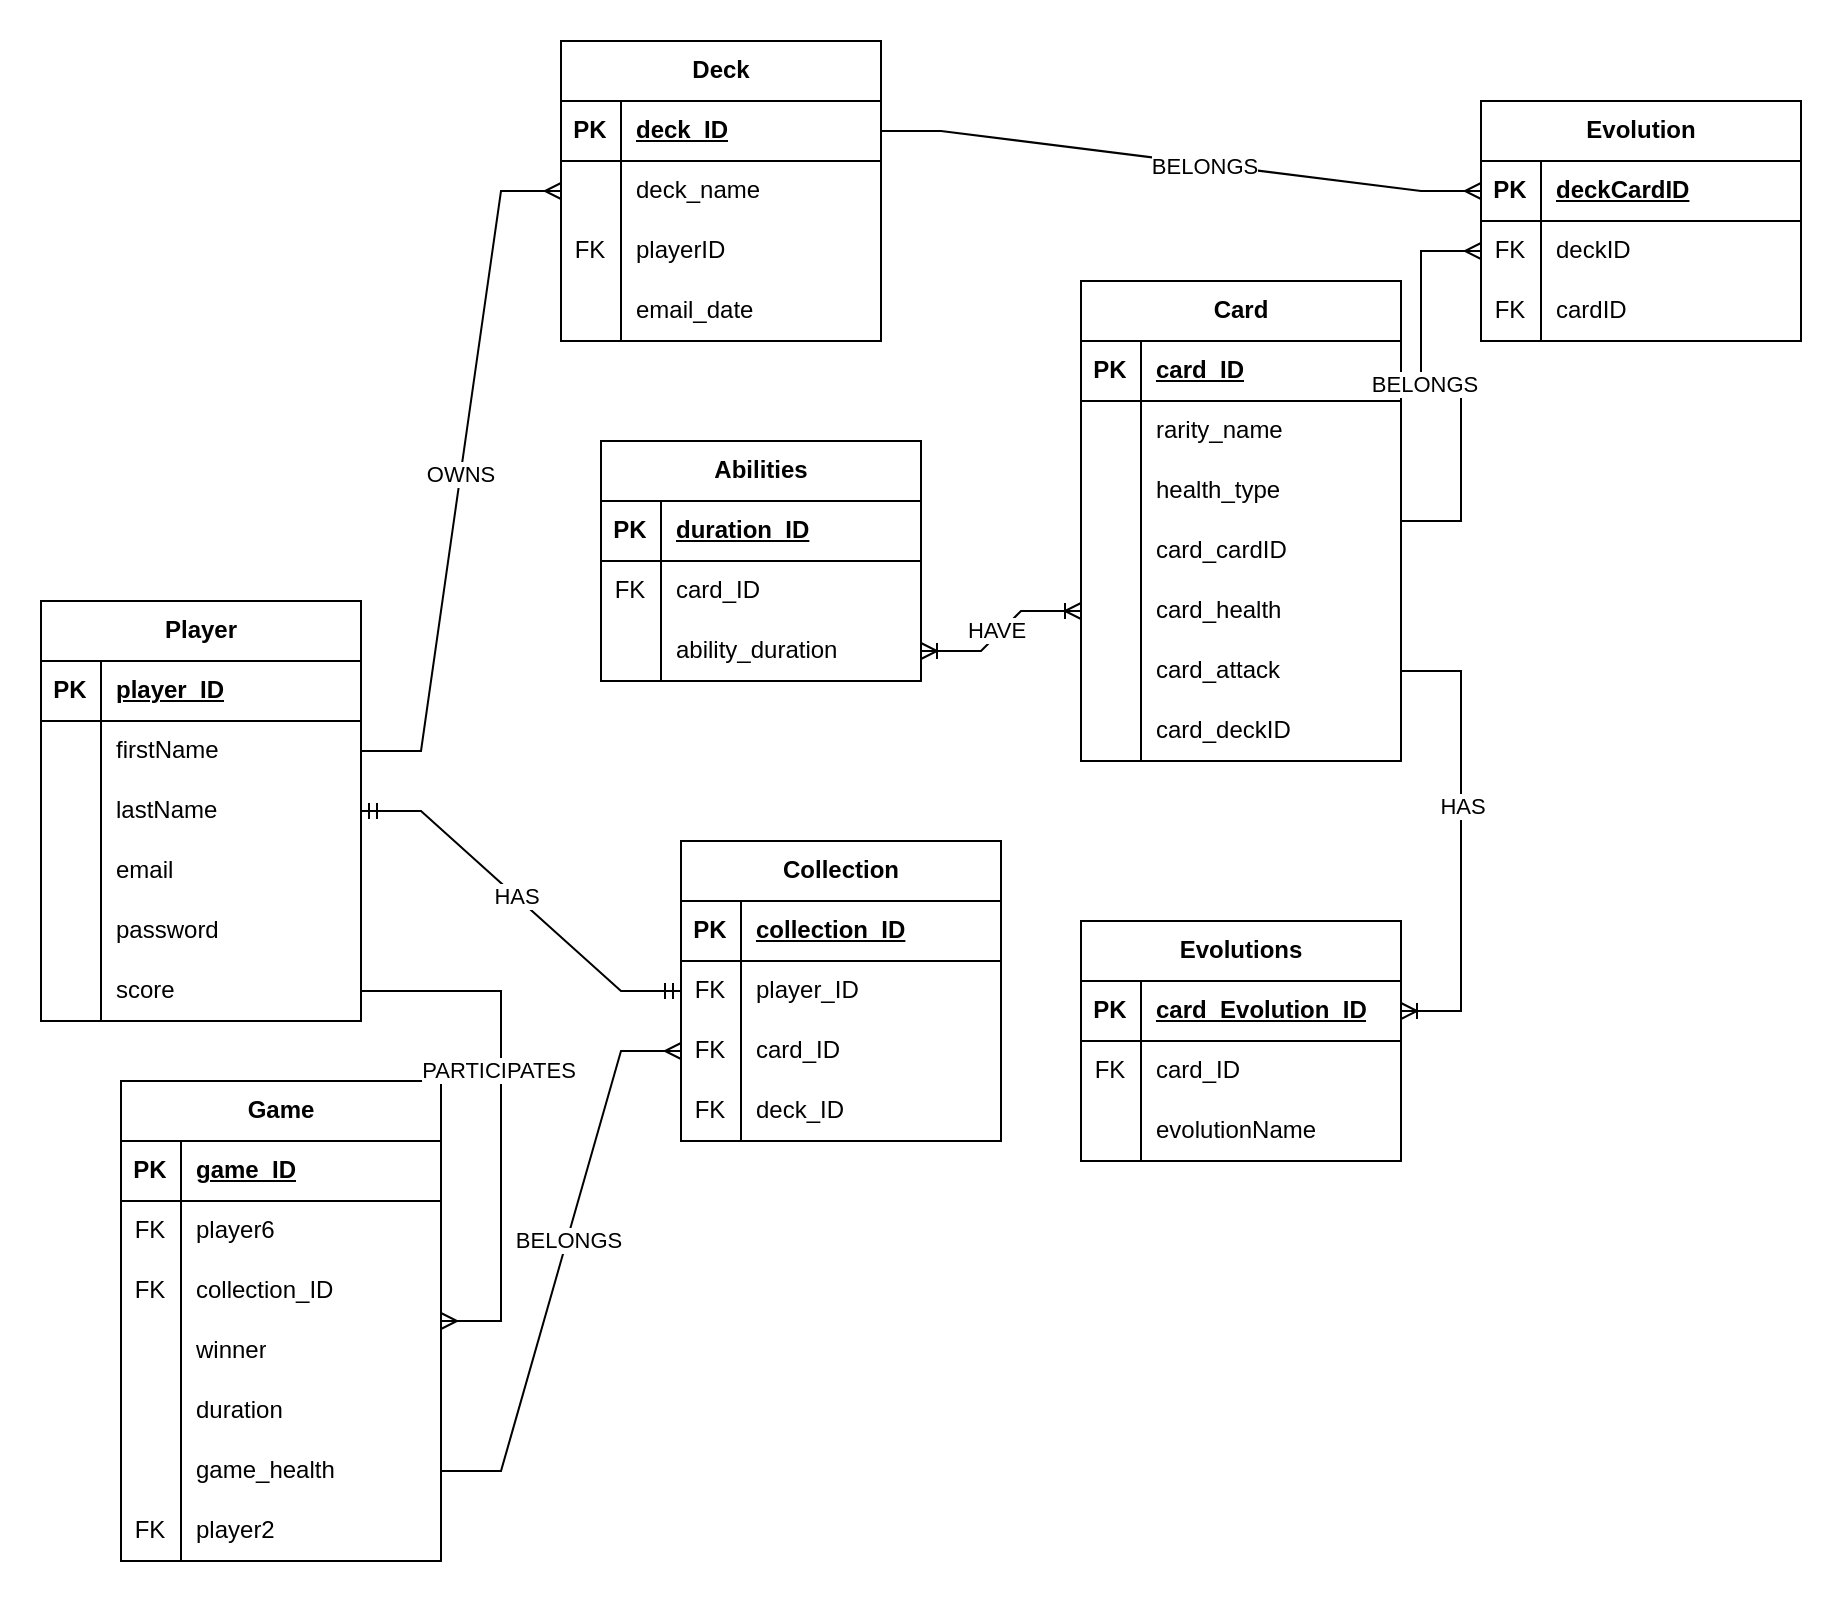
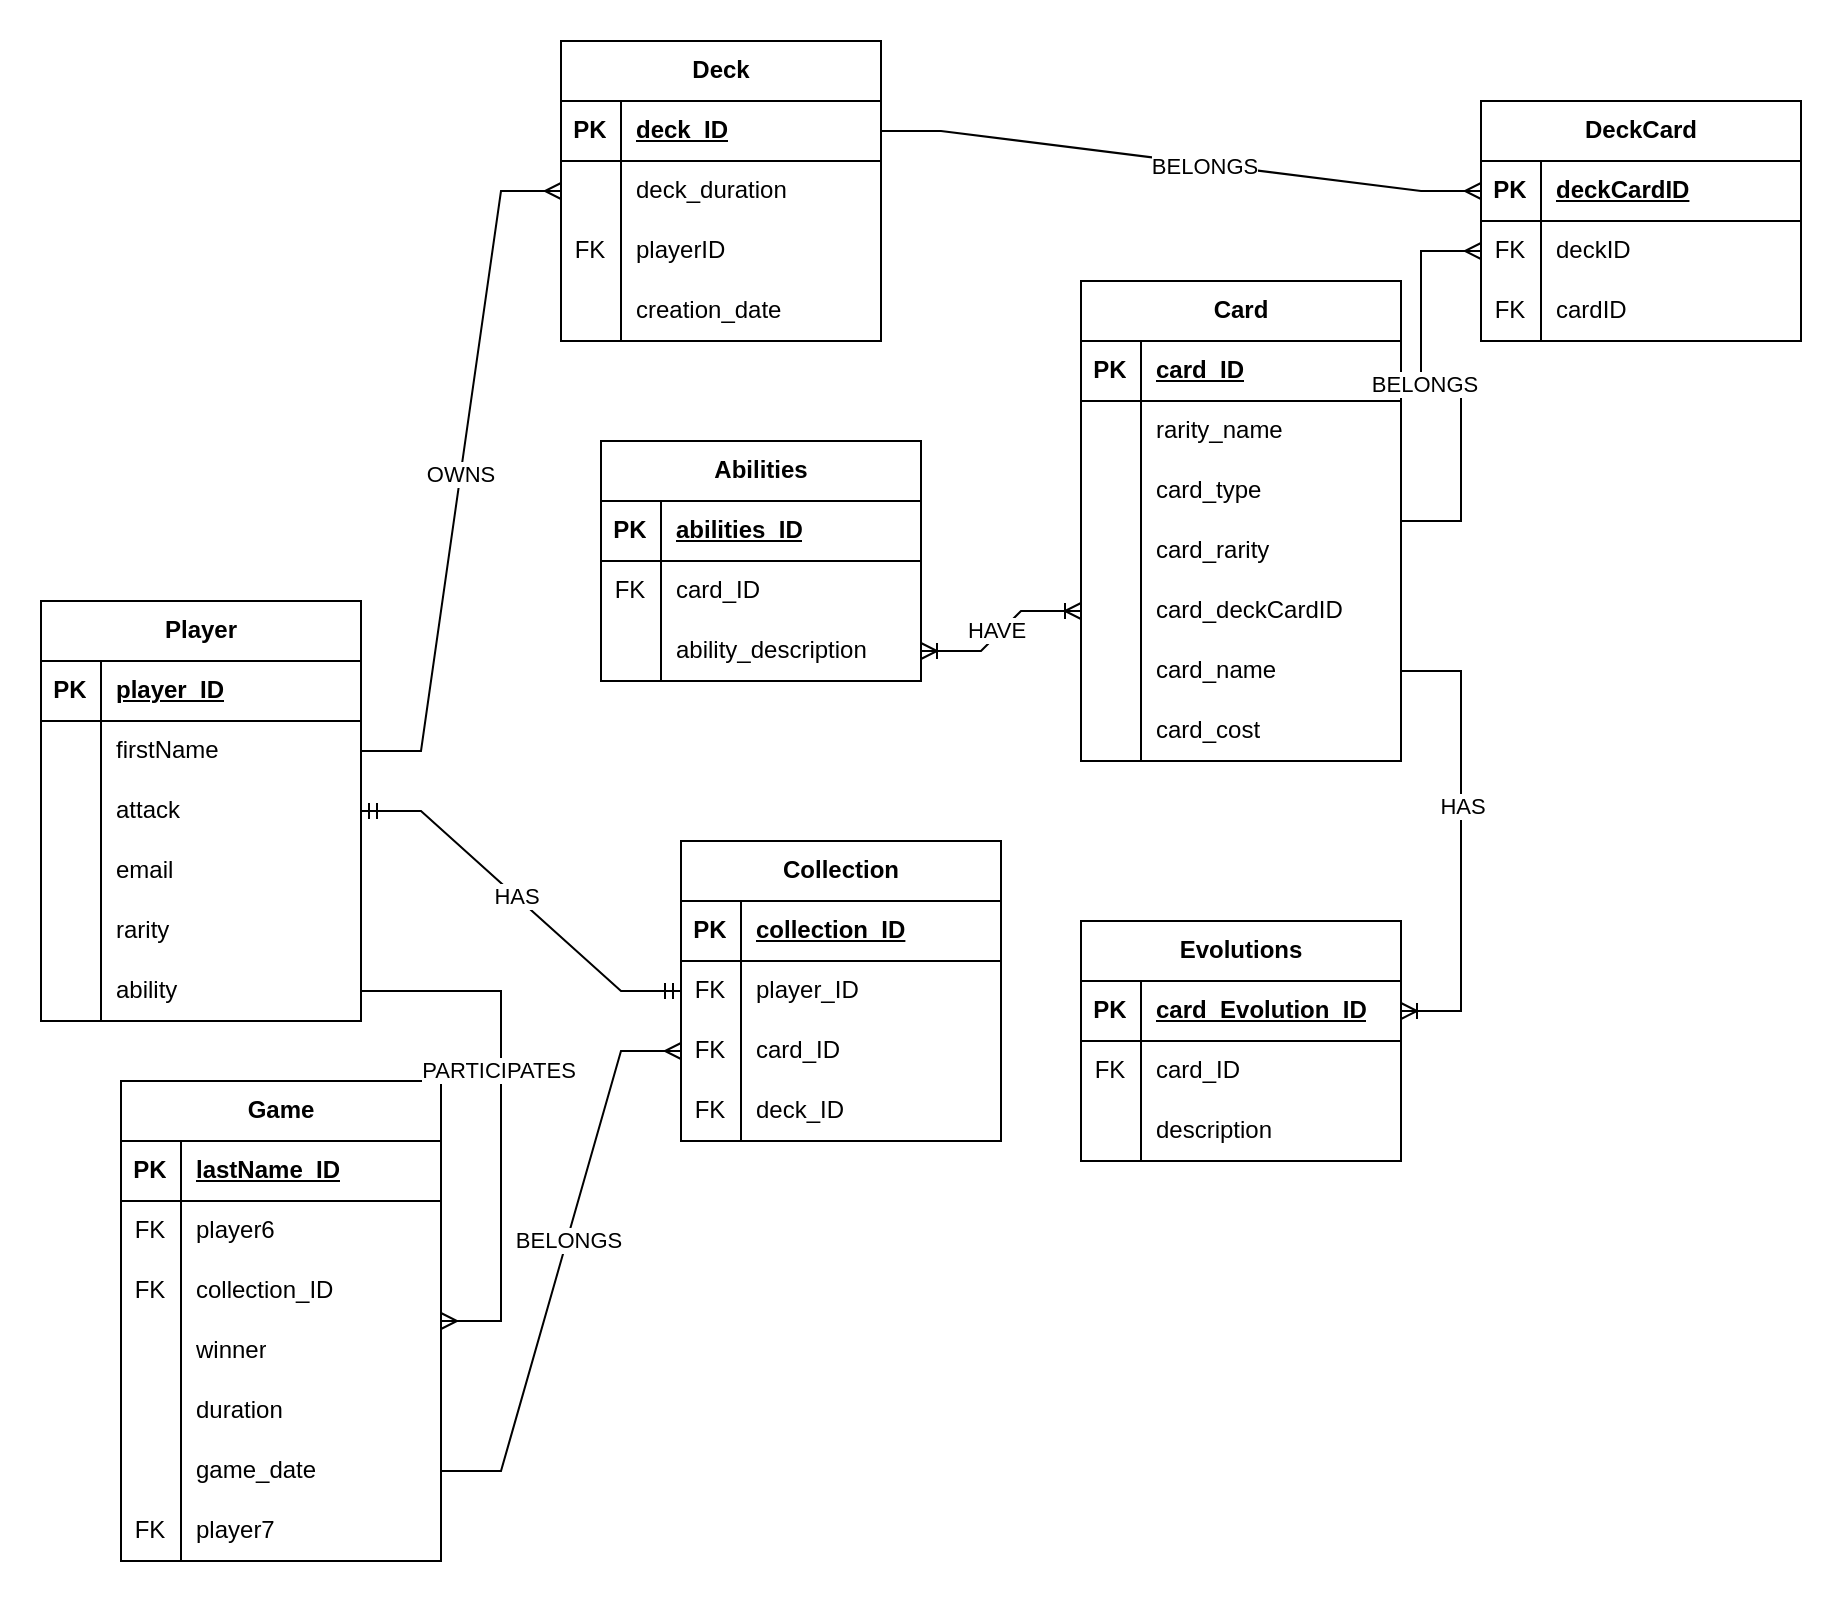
(1642, 131) -> (1642, 131)
(697, 191) -> (721, 191)
(698, 311) -> (721, 311)
(1228, 491) -> (1217, 491)
(748, 531) -> (745, 531)
(1231, 551) -> (1228, 551)
(1228, 611) -> (1258, 611)
(772, 651) -> (789, 651)
(1231, 671) -> (1217, 671)
(1231, 731) -> (1217, 731)
(168, 811) -> (157, 811)
(171, 931) -> (154, 931)
(151, 991) -> (155, 991)
(1238, 1131) -> (1225, 1131)
(244, 1171) -> (268, 1171)
(268, 1471) -> (257, 1471)
(241, 1531) -> (241, 1531)
